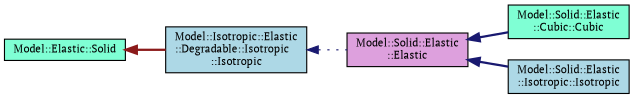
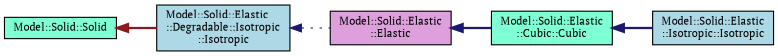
(65, 50) -> (60, 28)
(236, 50) -> (223, 28)
(494, 64) -> (638, 28)
